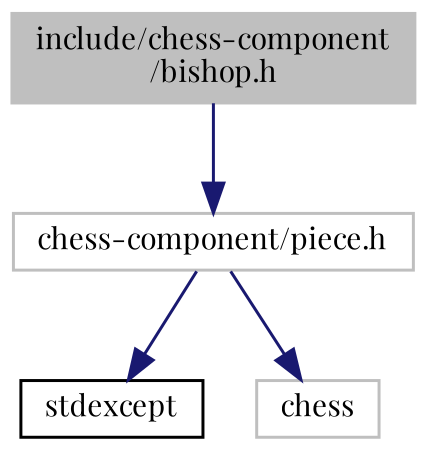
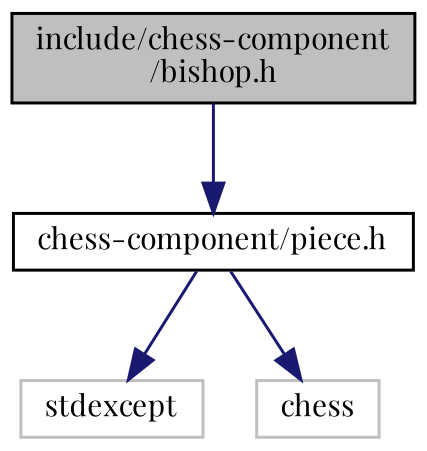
(213, 58) -> (213, 58)
(213, 242) -> (213, 242)
(112, 409) -> (112, 409)
